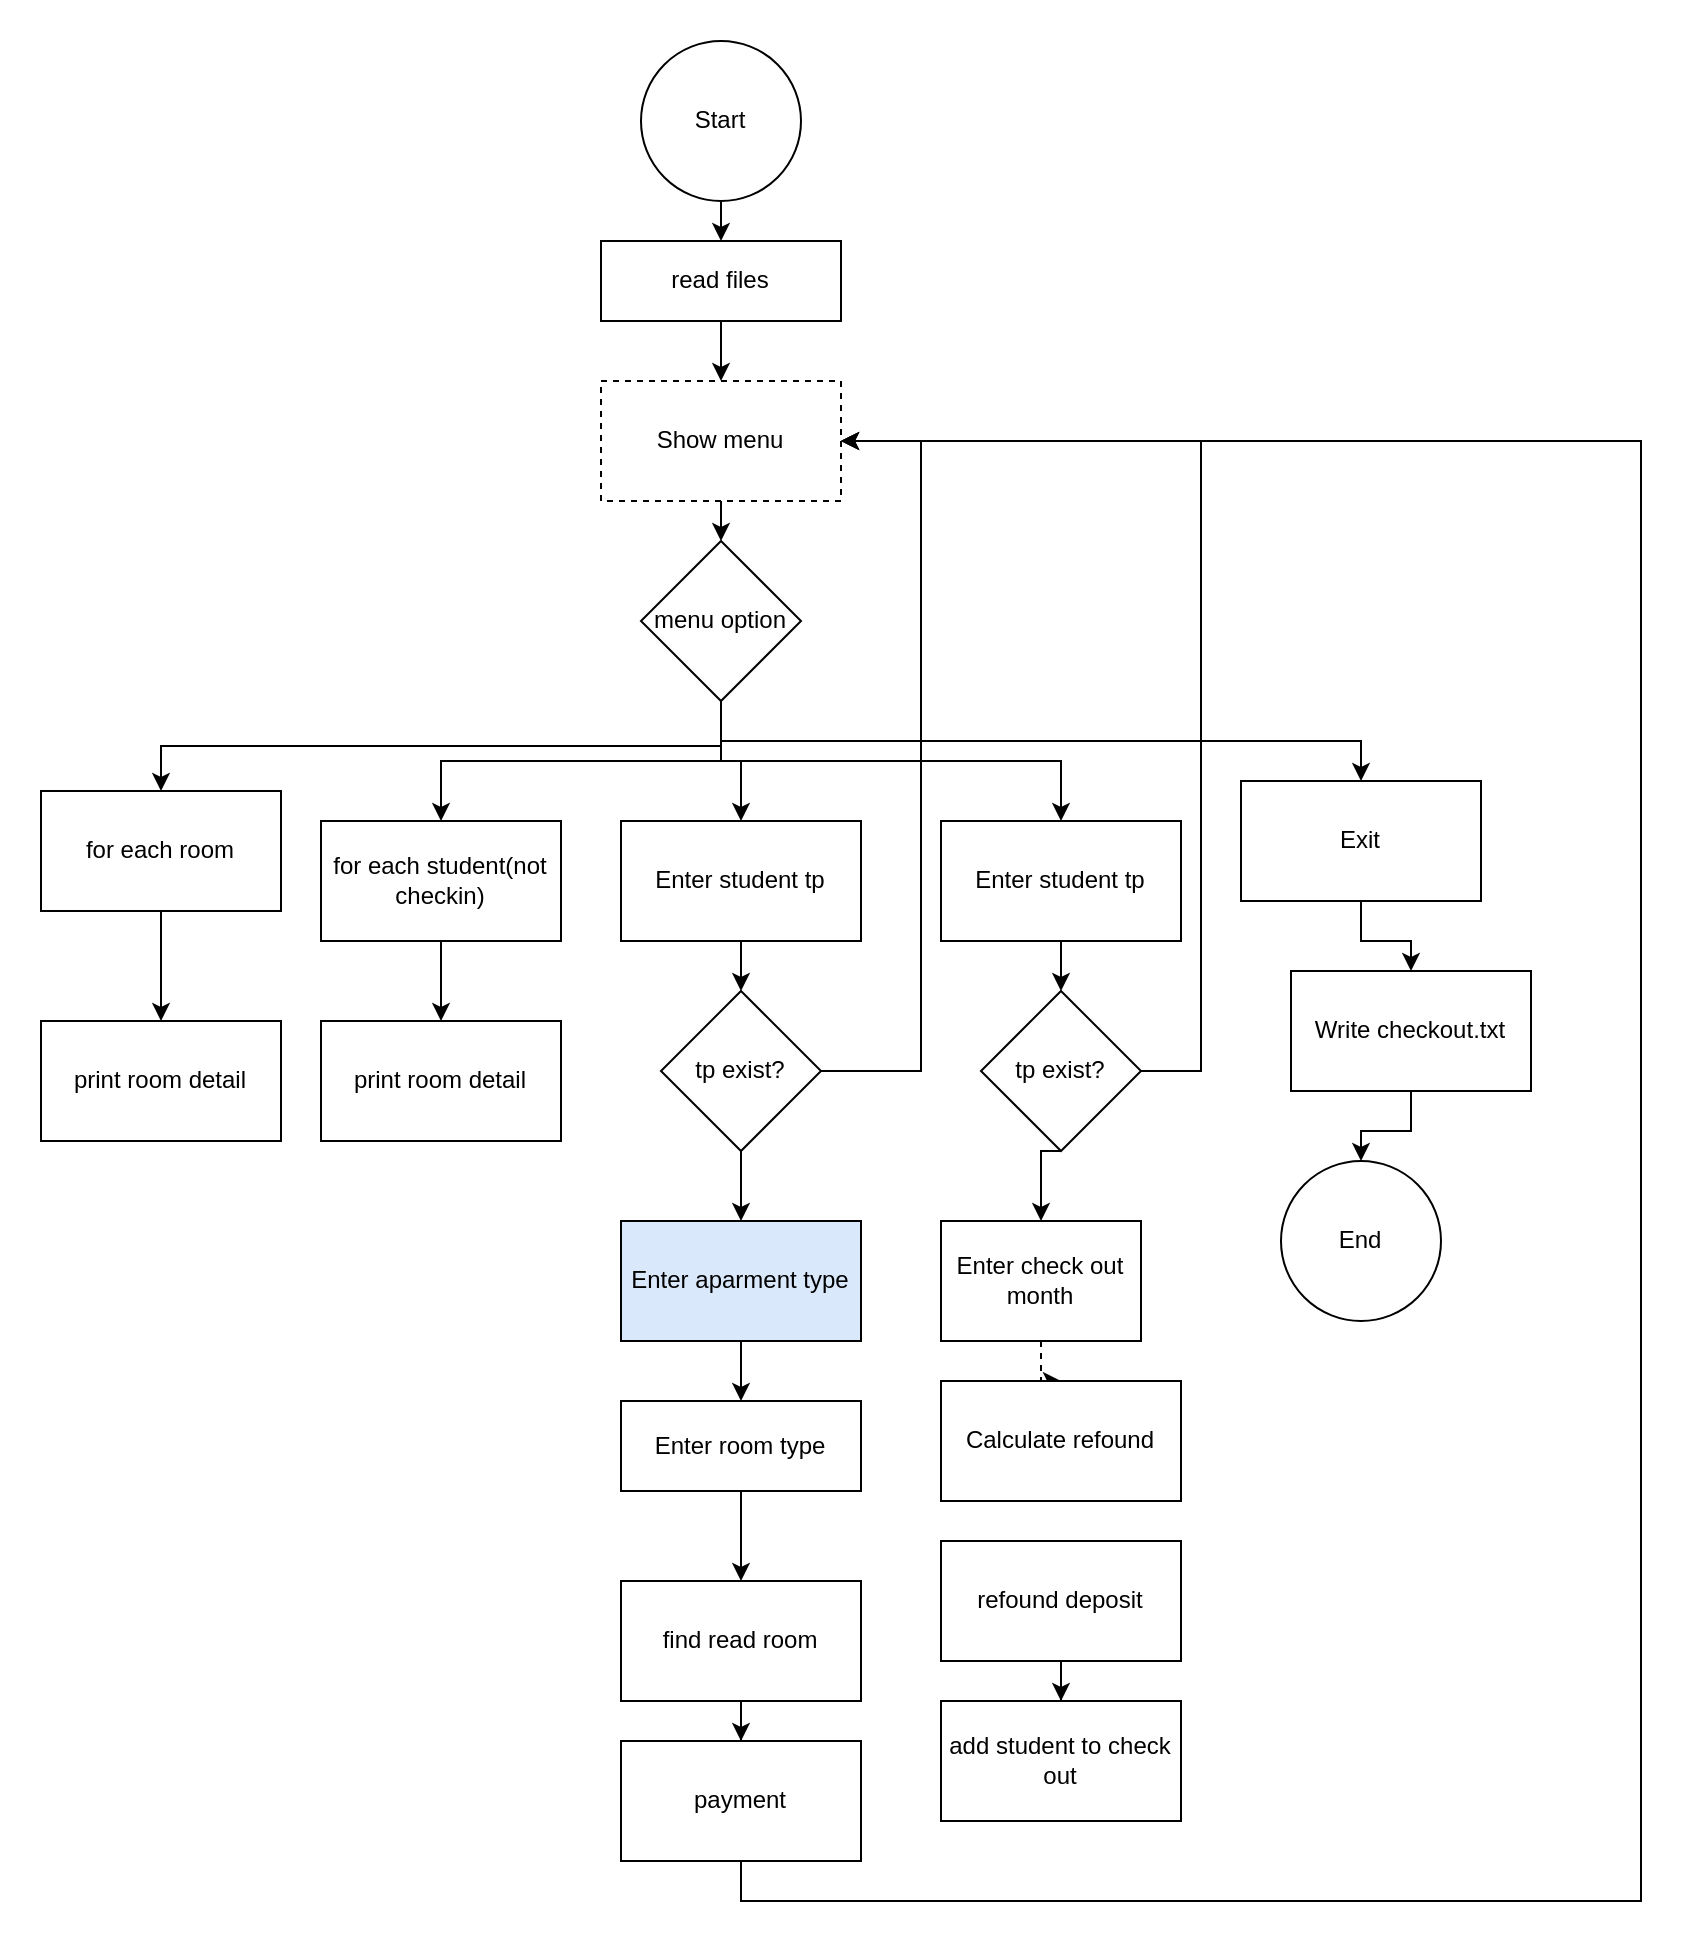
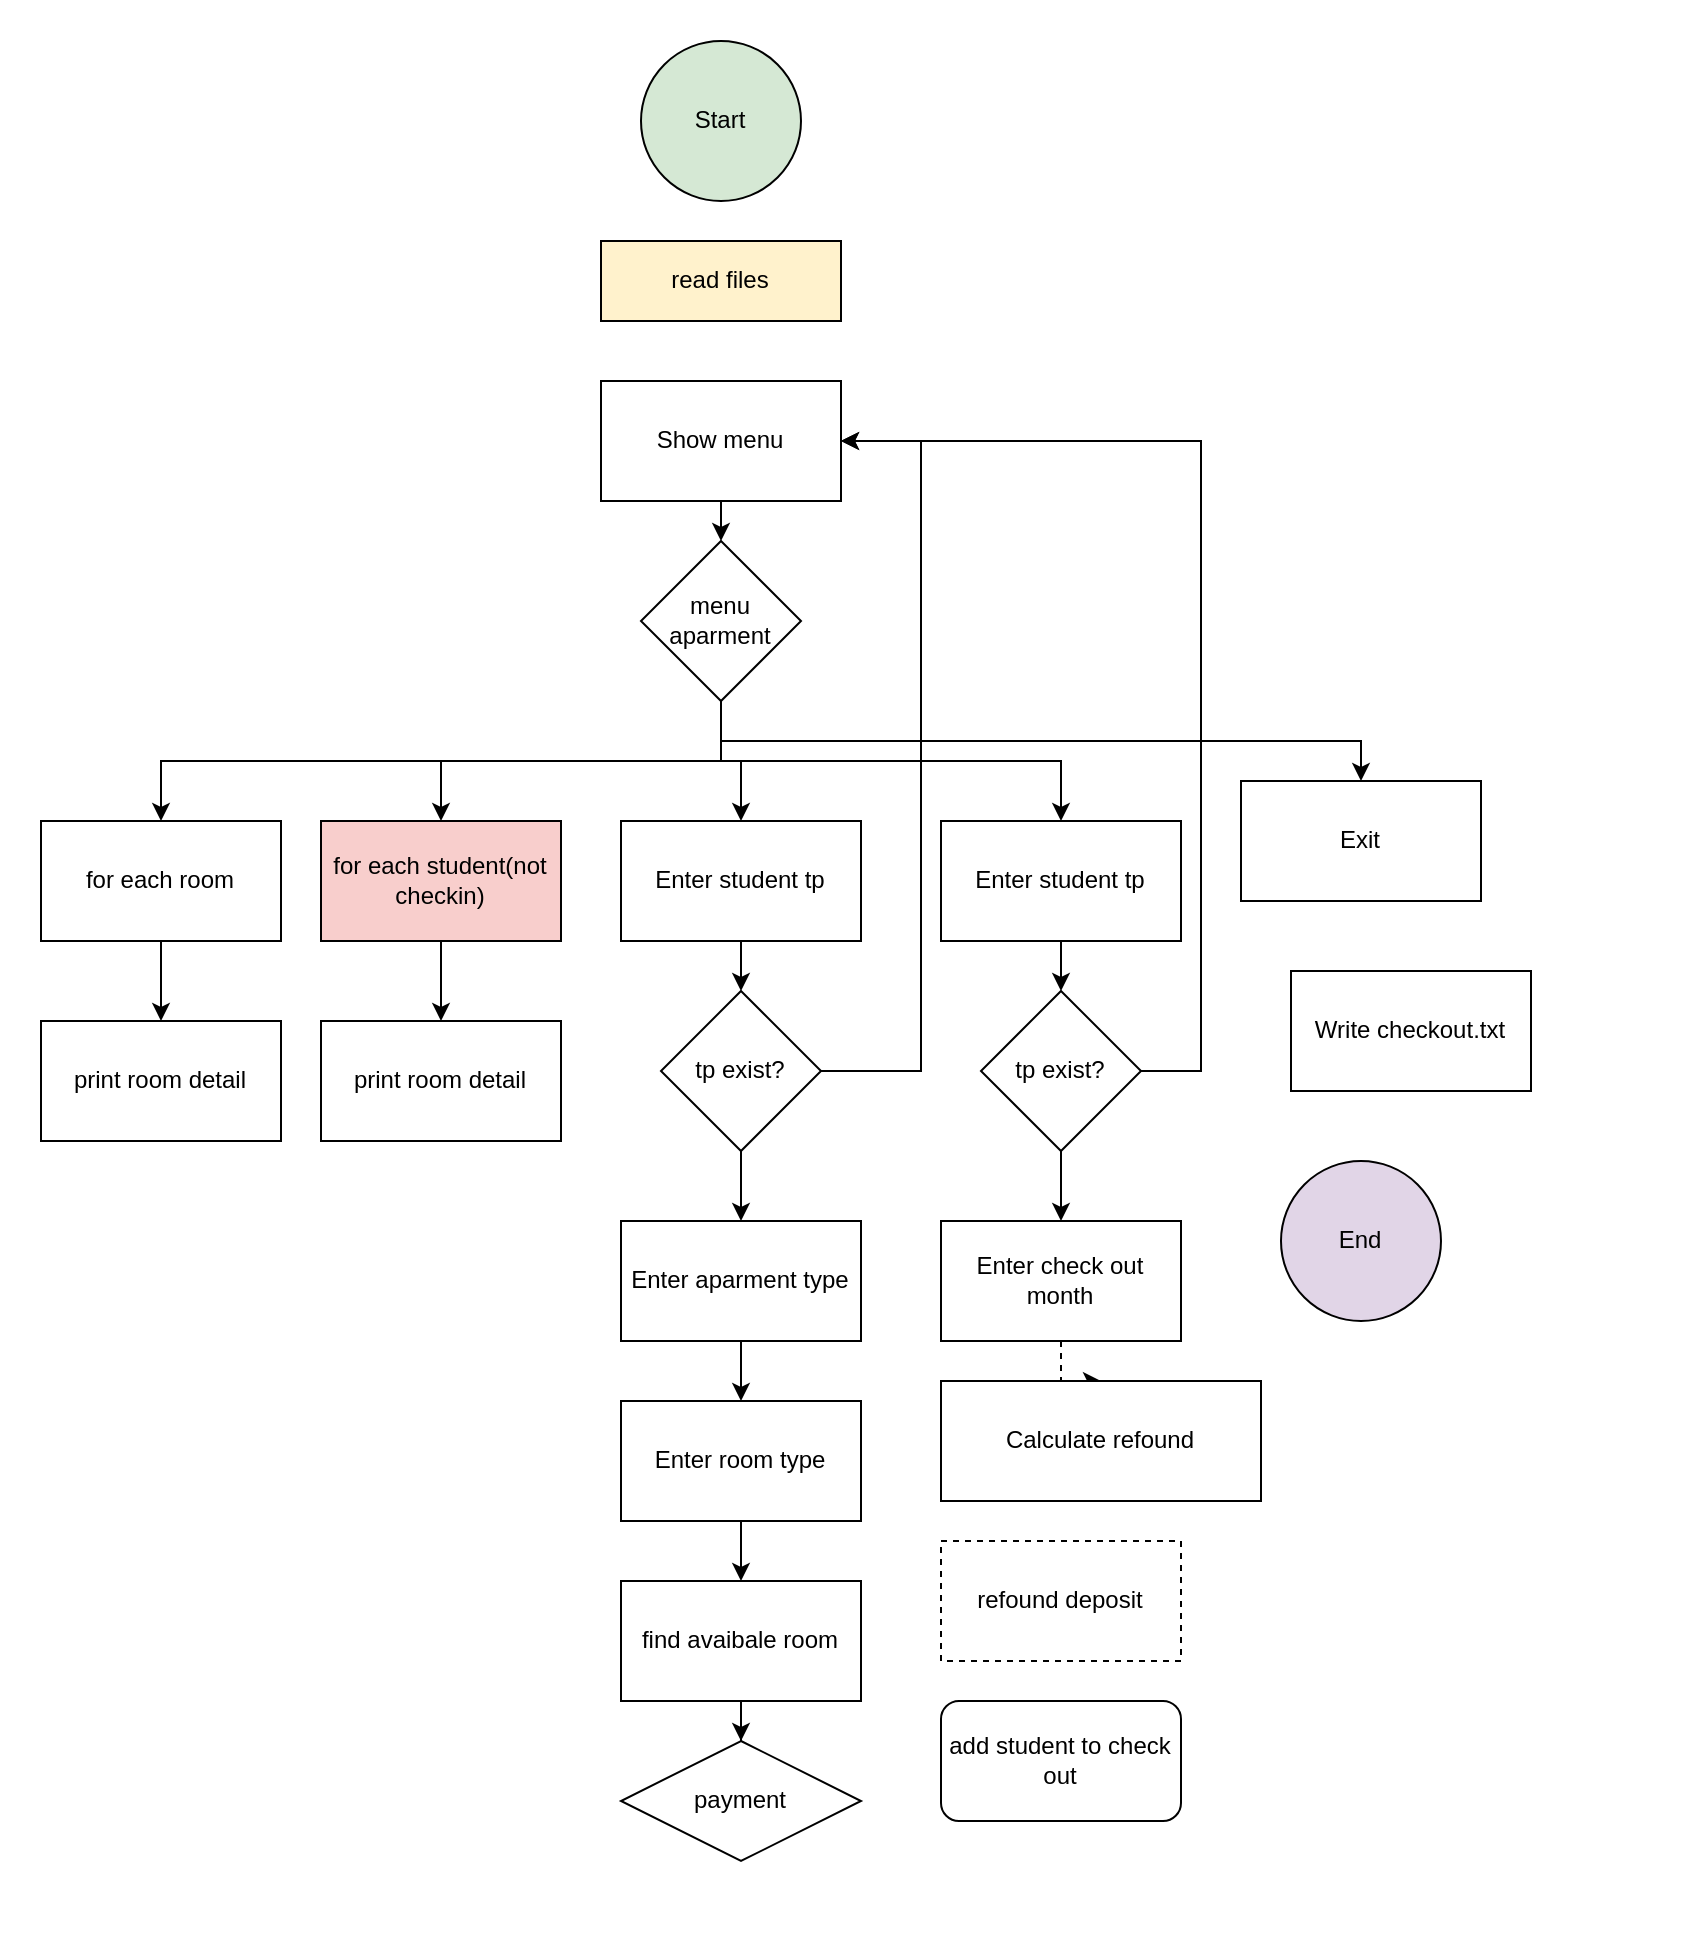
(721, 121) -> (721, 121)
(721, 214) -> none
(721, 281) -> (721, 281)
(721, 358) -> none
(721, 441) -> (721, 441)
(721, 621) -> (721, 621)
(161, 851) -> (161, 881)
(441, 881) -> (441, 881)
(1374, 941) -> none
(1398, 1131) -> none
(1361, 1241) -> (1361, 1241)
(741, 1281) -> (741, 1281)
(1041, 1281) -> (1061, 1281)
(1641, 1423) -> none
(1061, 1441) -> (1101, 1441)
(741, 1446) -> (741, 1461)
(1061, 1601) -> (1061, 1601)
(741, 1641) -> (741, 1641)
(1061, 1688) -> none
(1061, 1761) -> (1061, 1761)
(741, 1801) -> (741, 1801)
